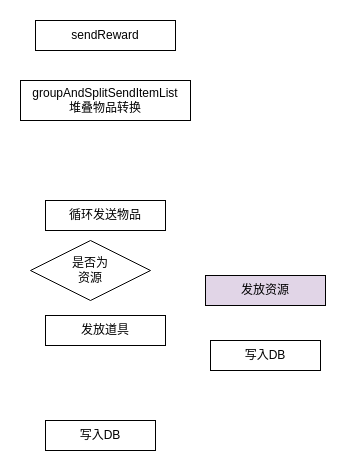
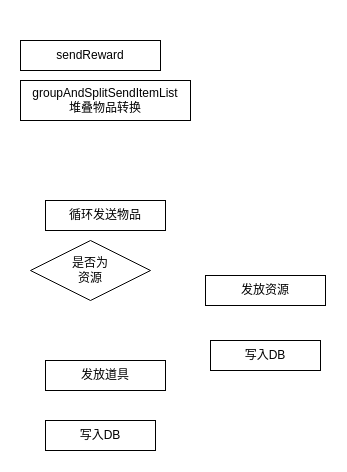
(106, 36) -> (91, 56)
(266, 291) -> (266, 291)
(106, 331) -> (106, 376)
